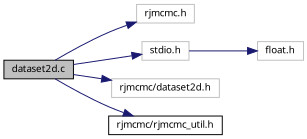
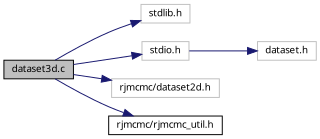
(165, 14) -> (165, 14)
(281, 51) -> (287, 51)
(39, 70) -> (39, 70)
